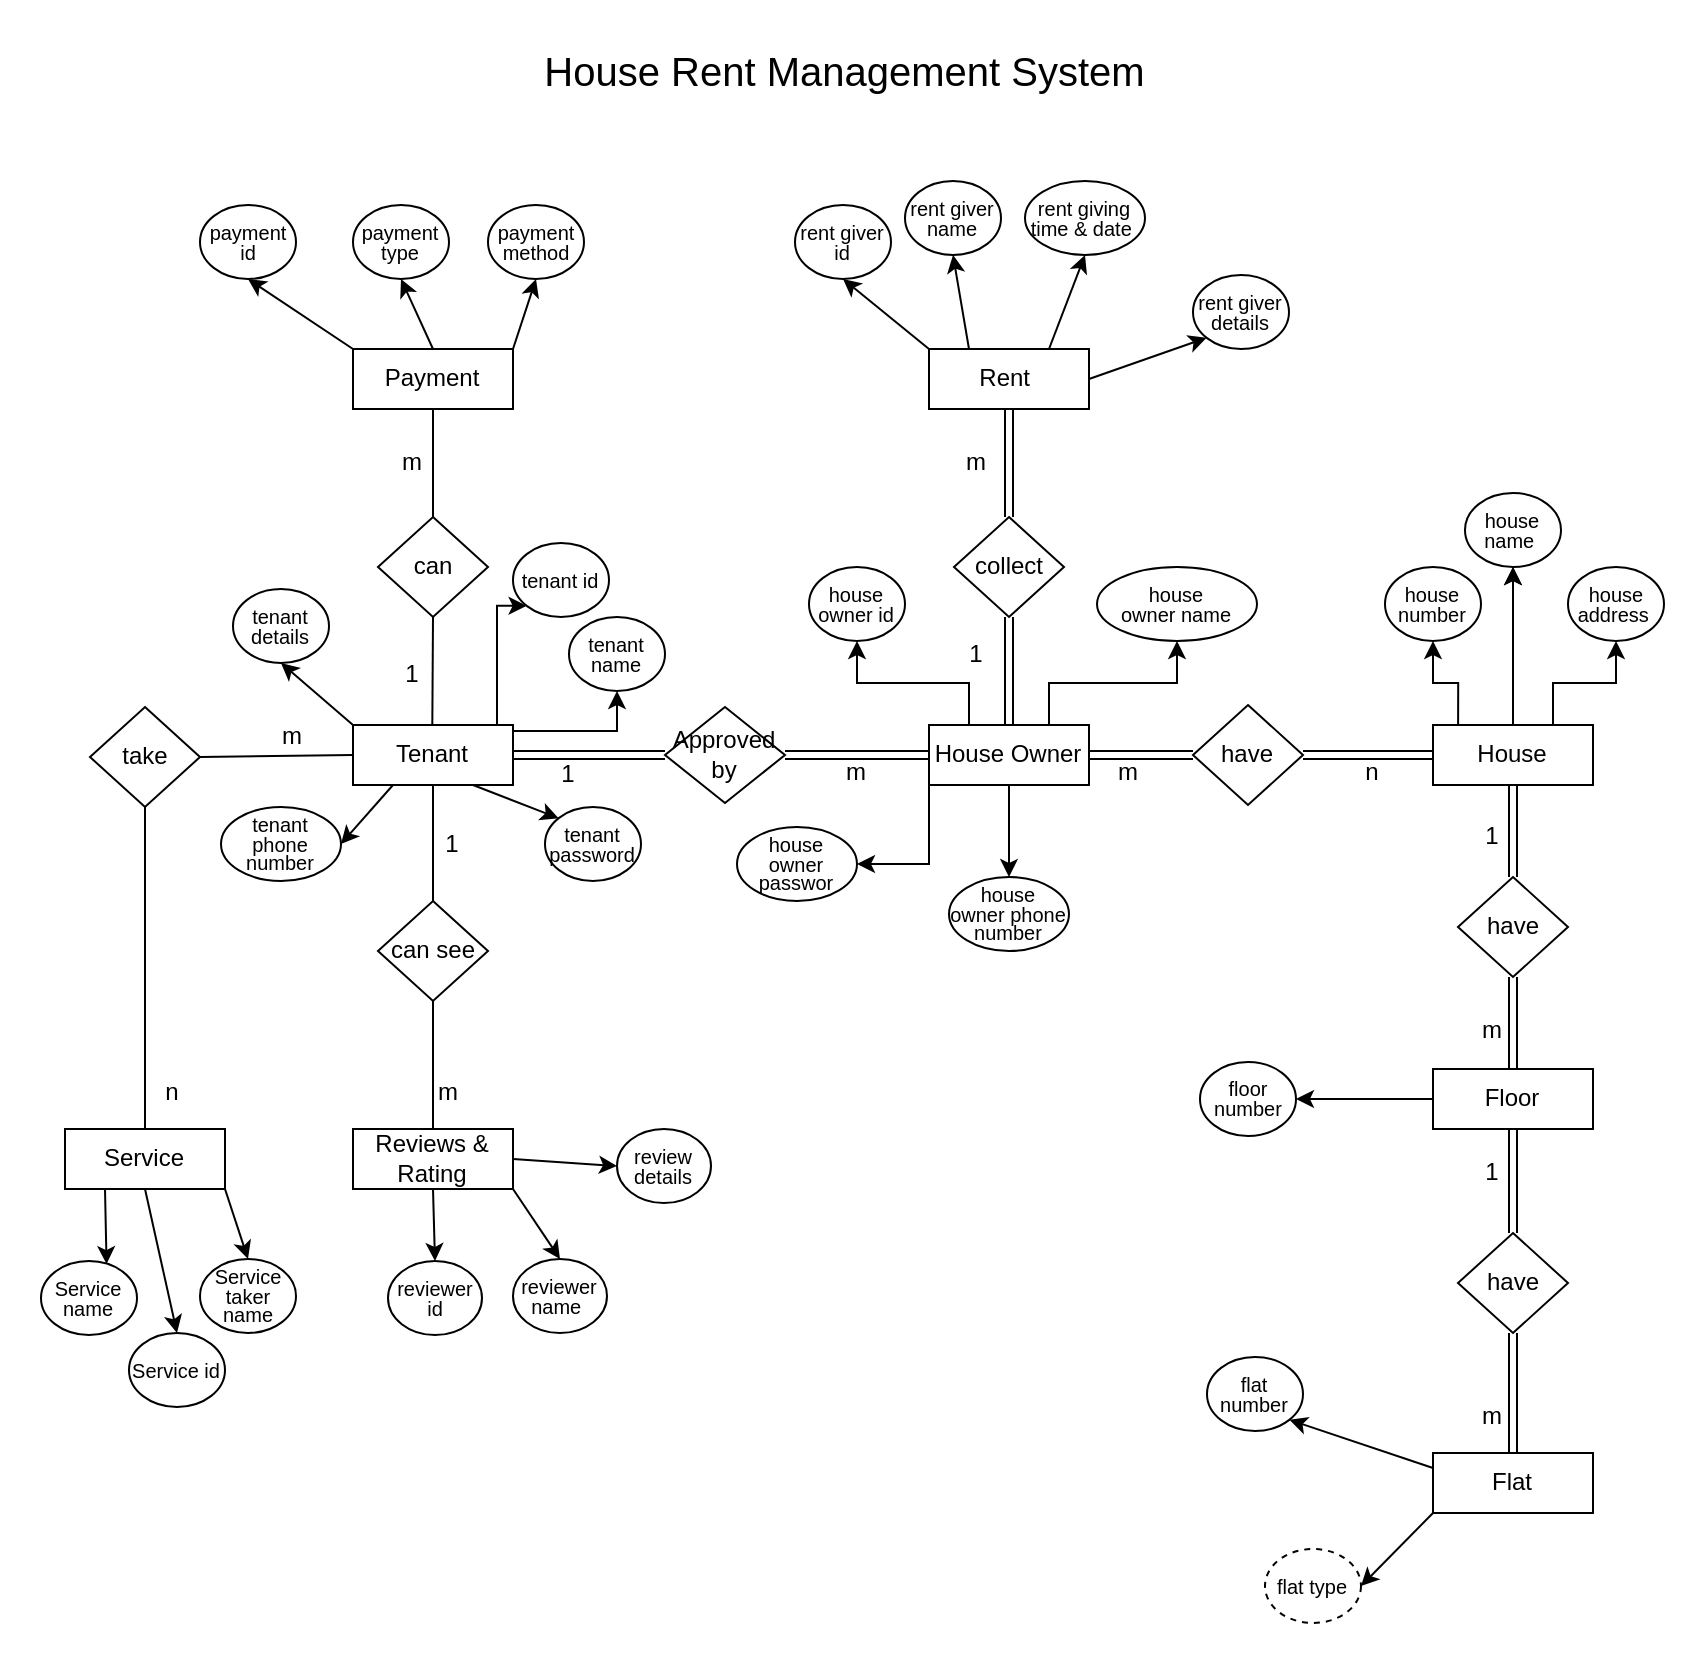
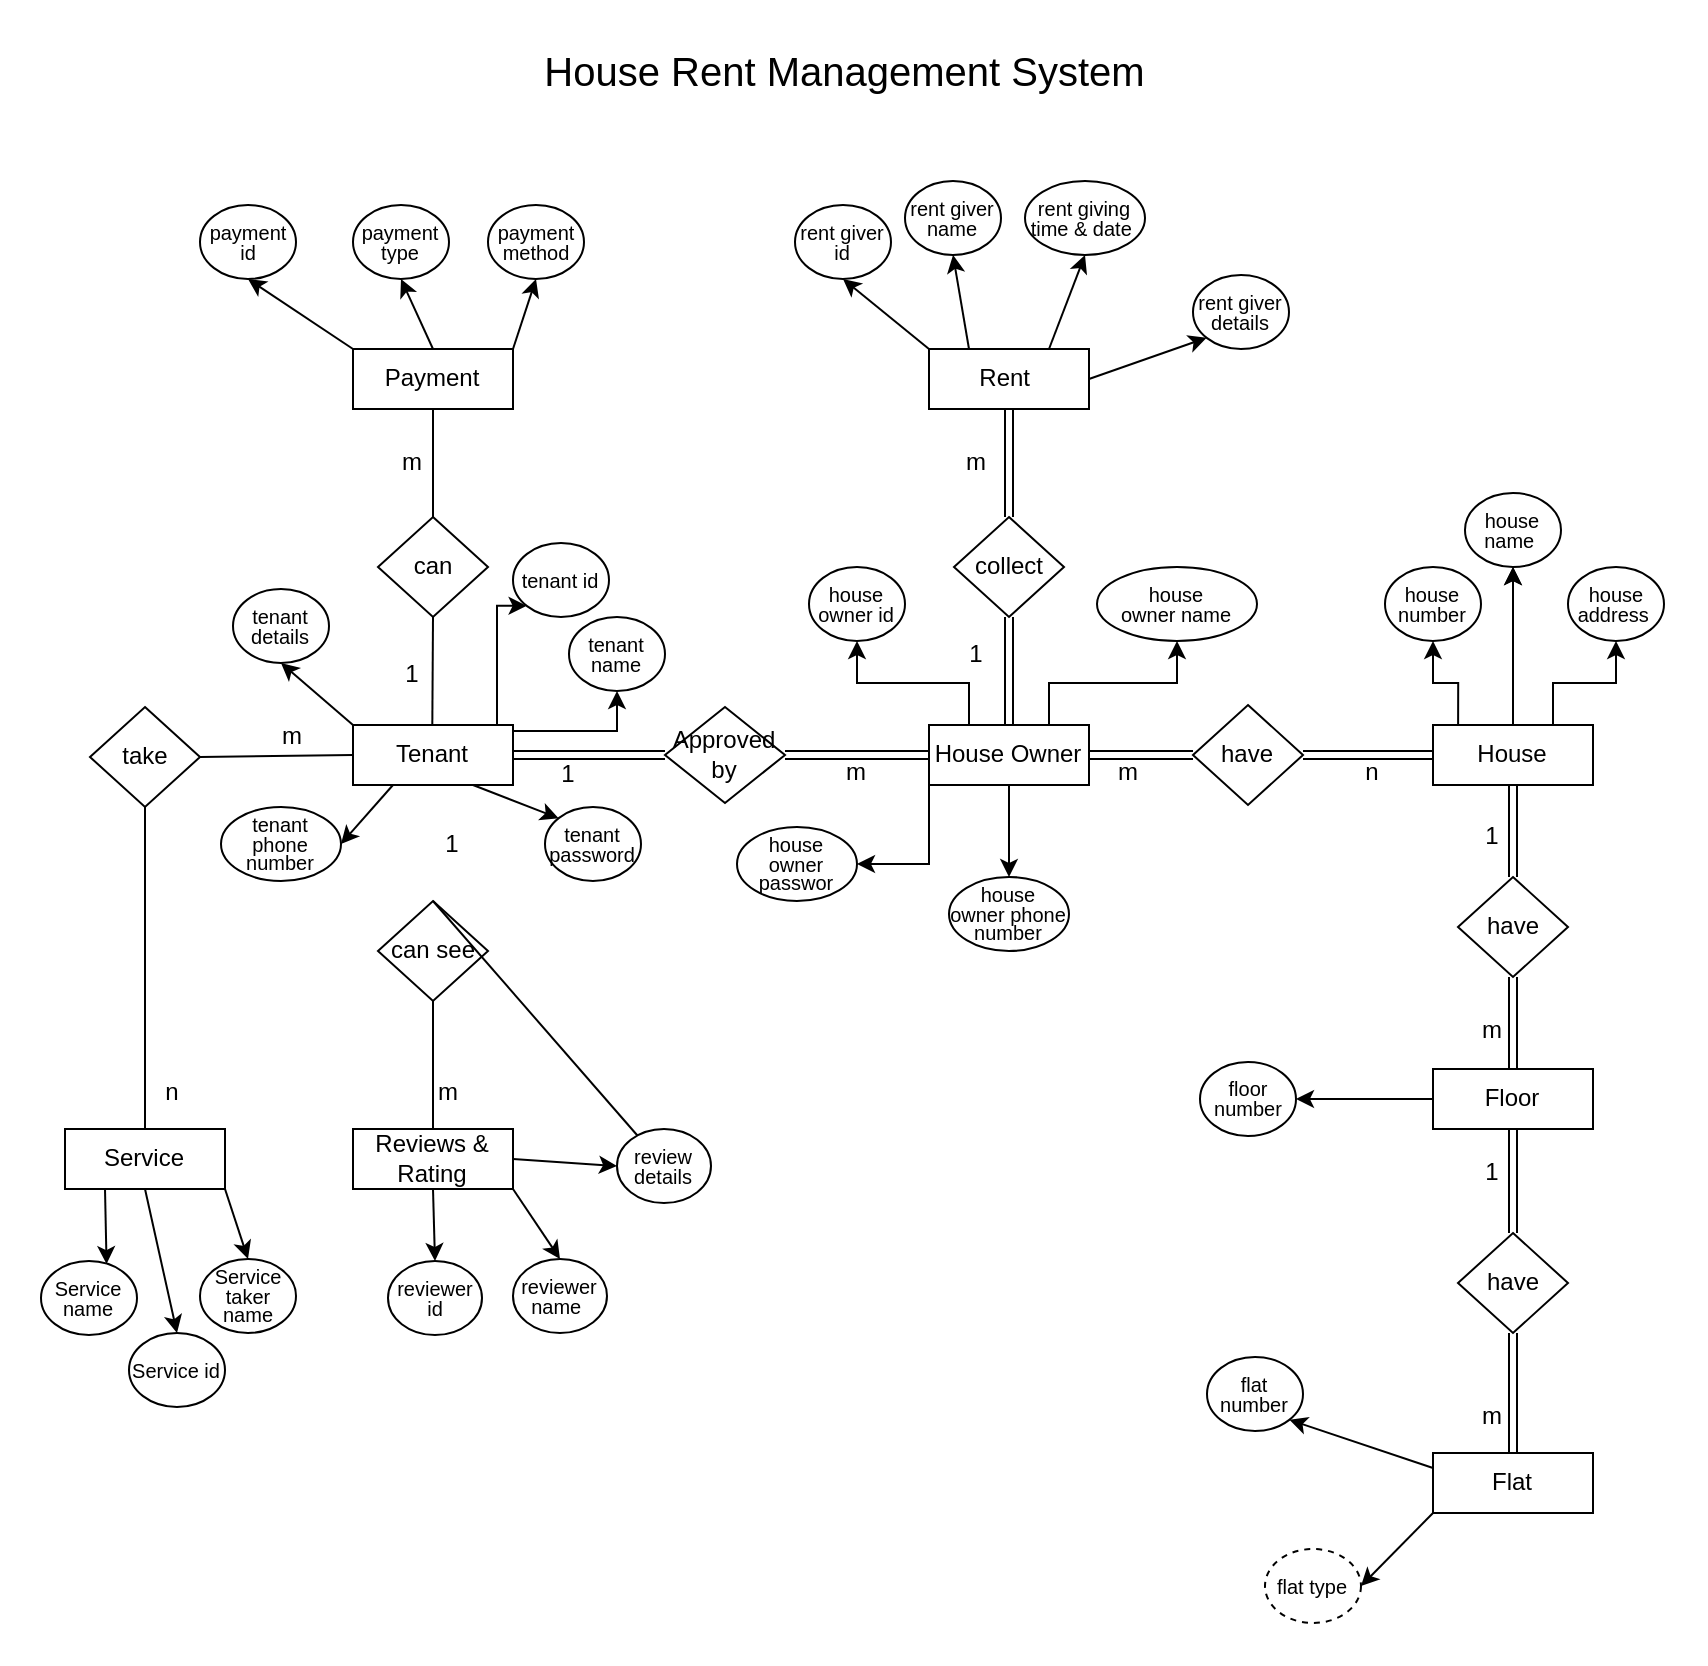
(433, 843) -> (535, 1018)
